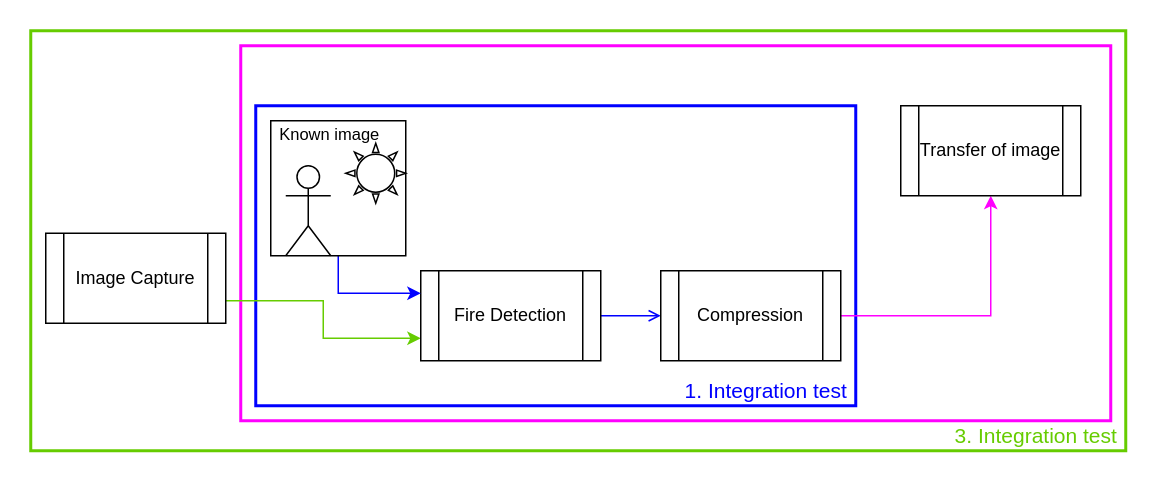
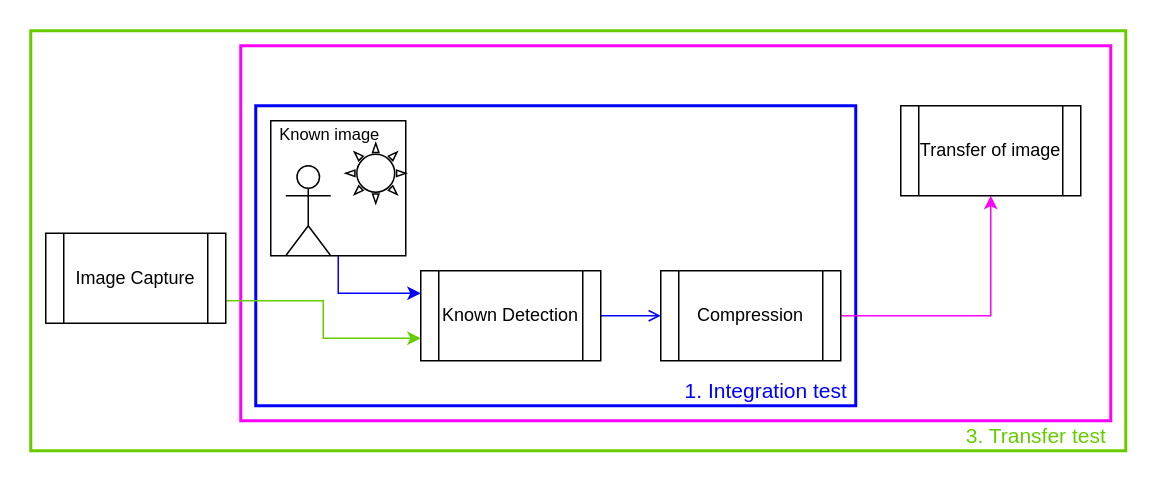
(511, 316) -> (511, 316)
(1037, 436) -> (1037, 436)
